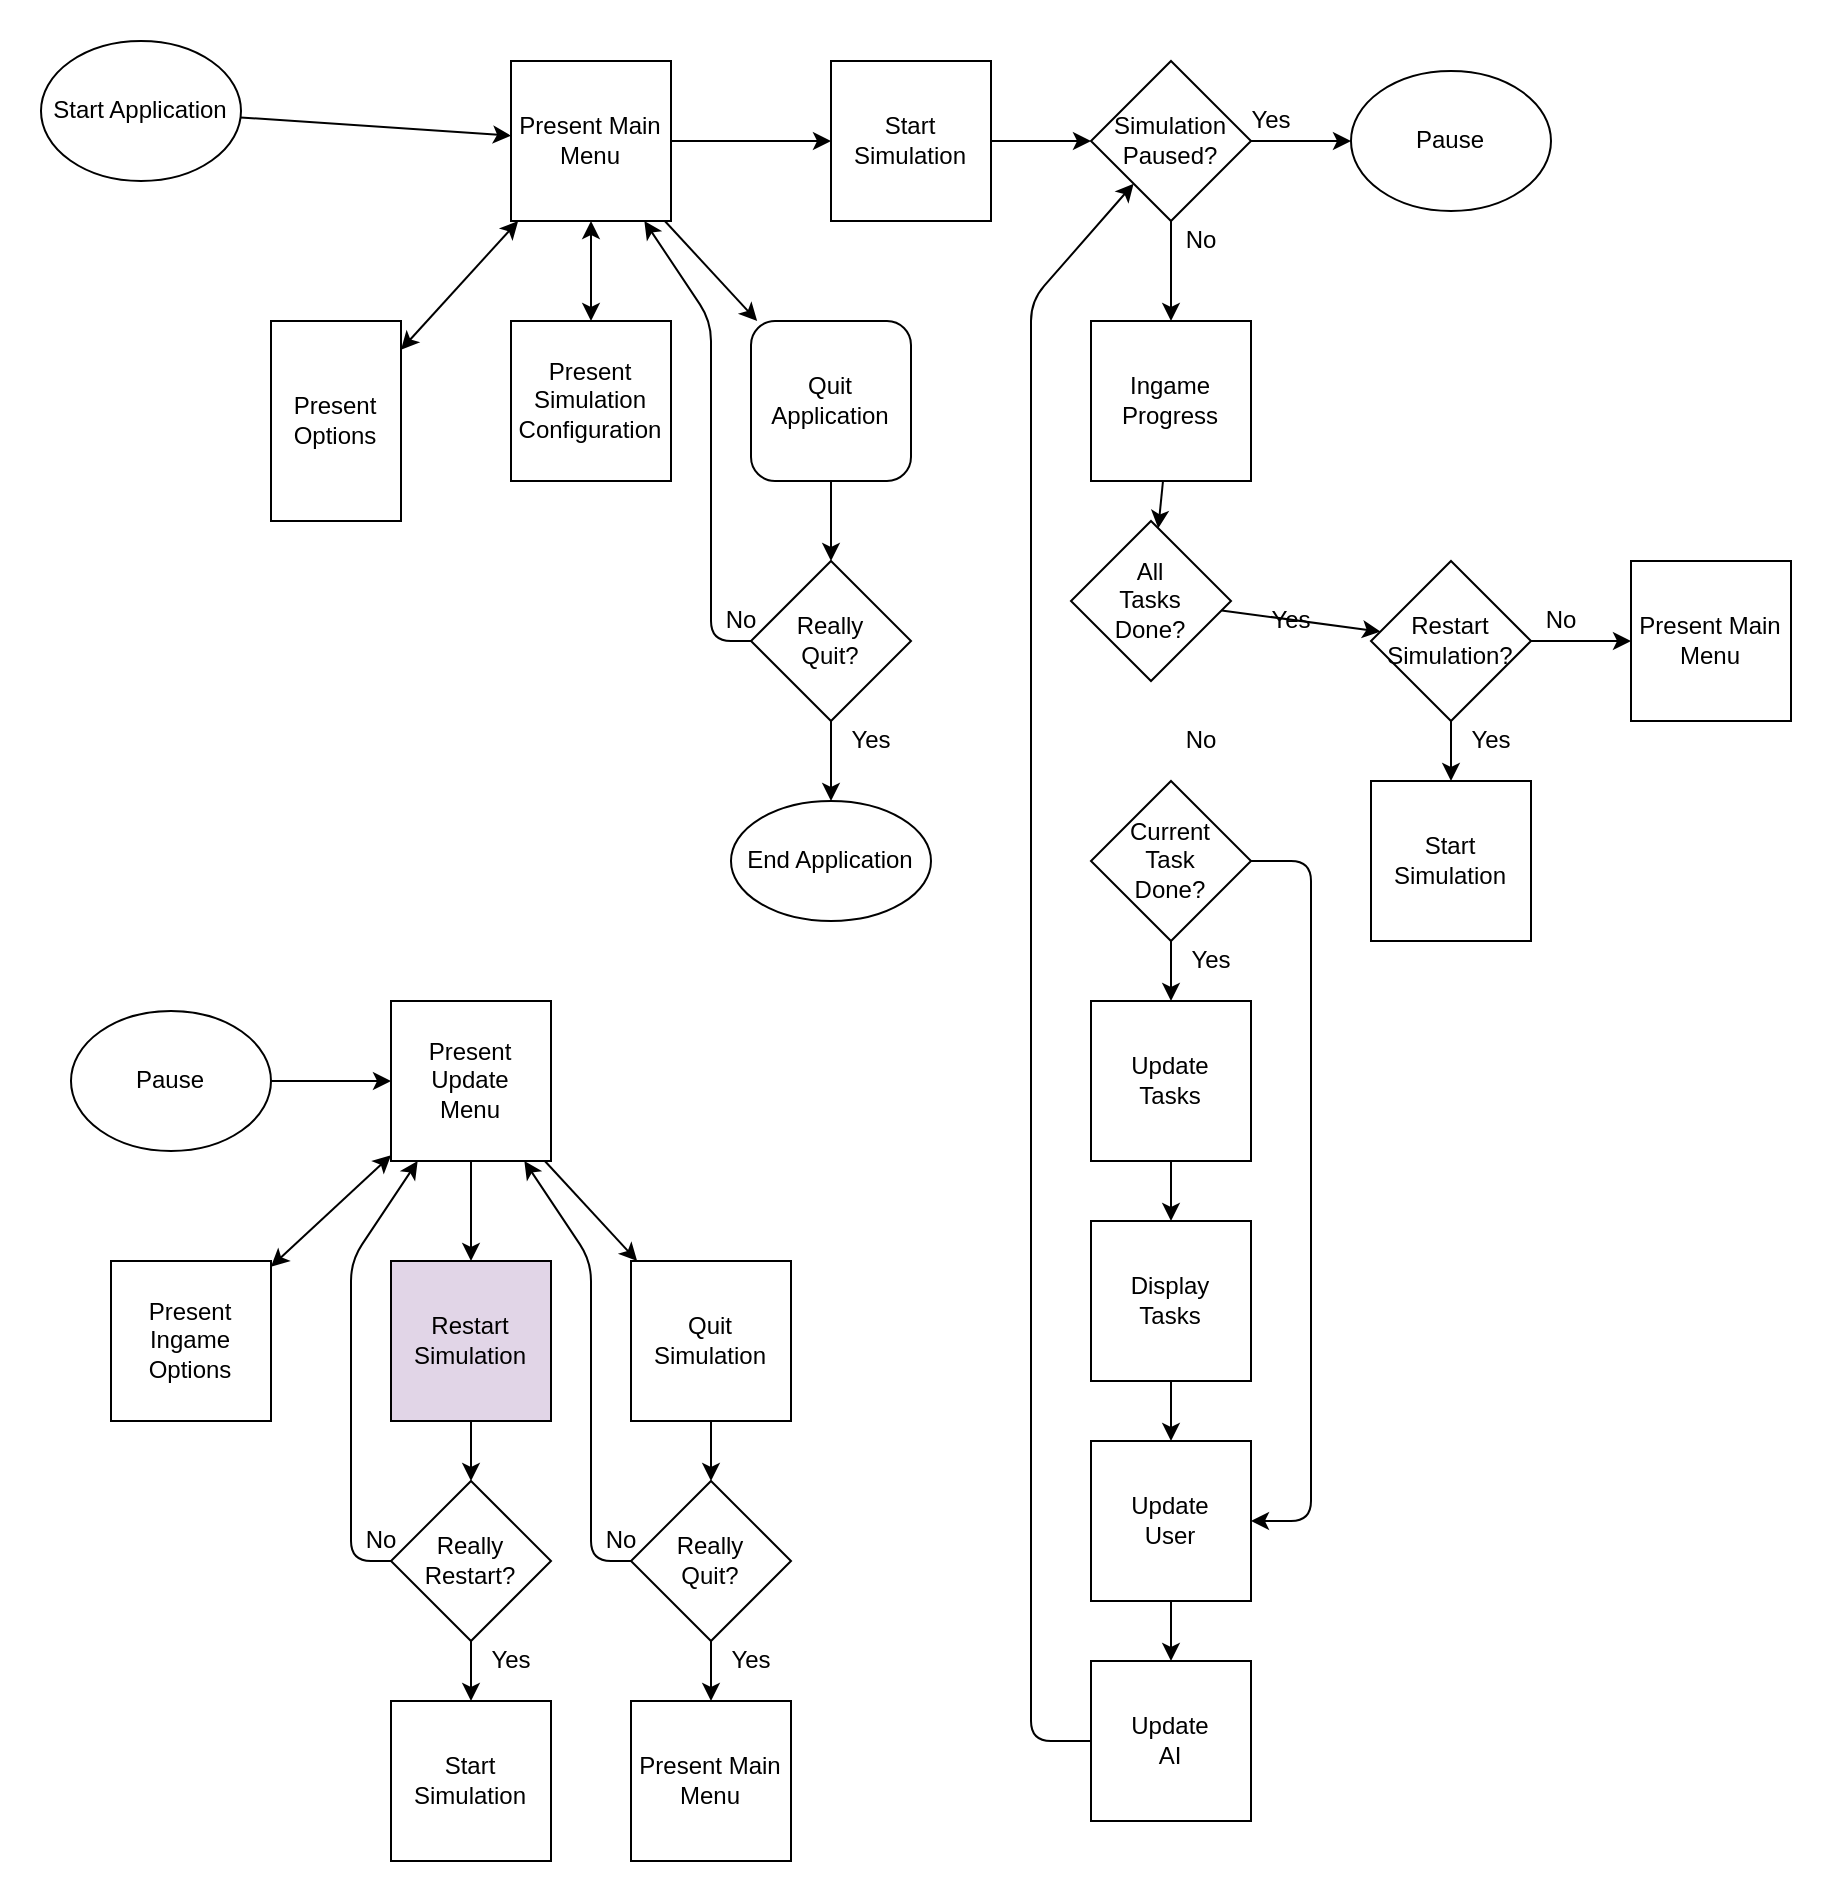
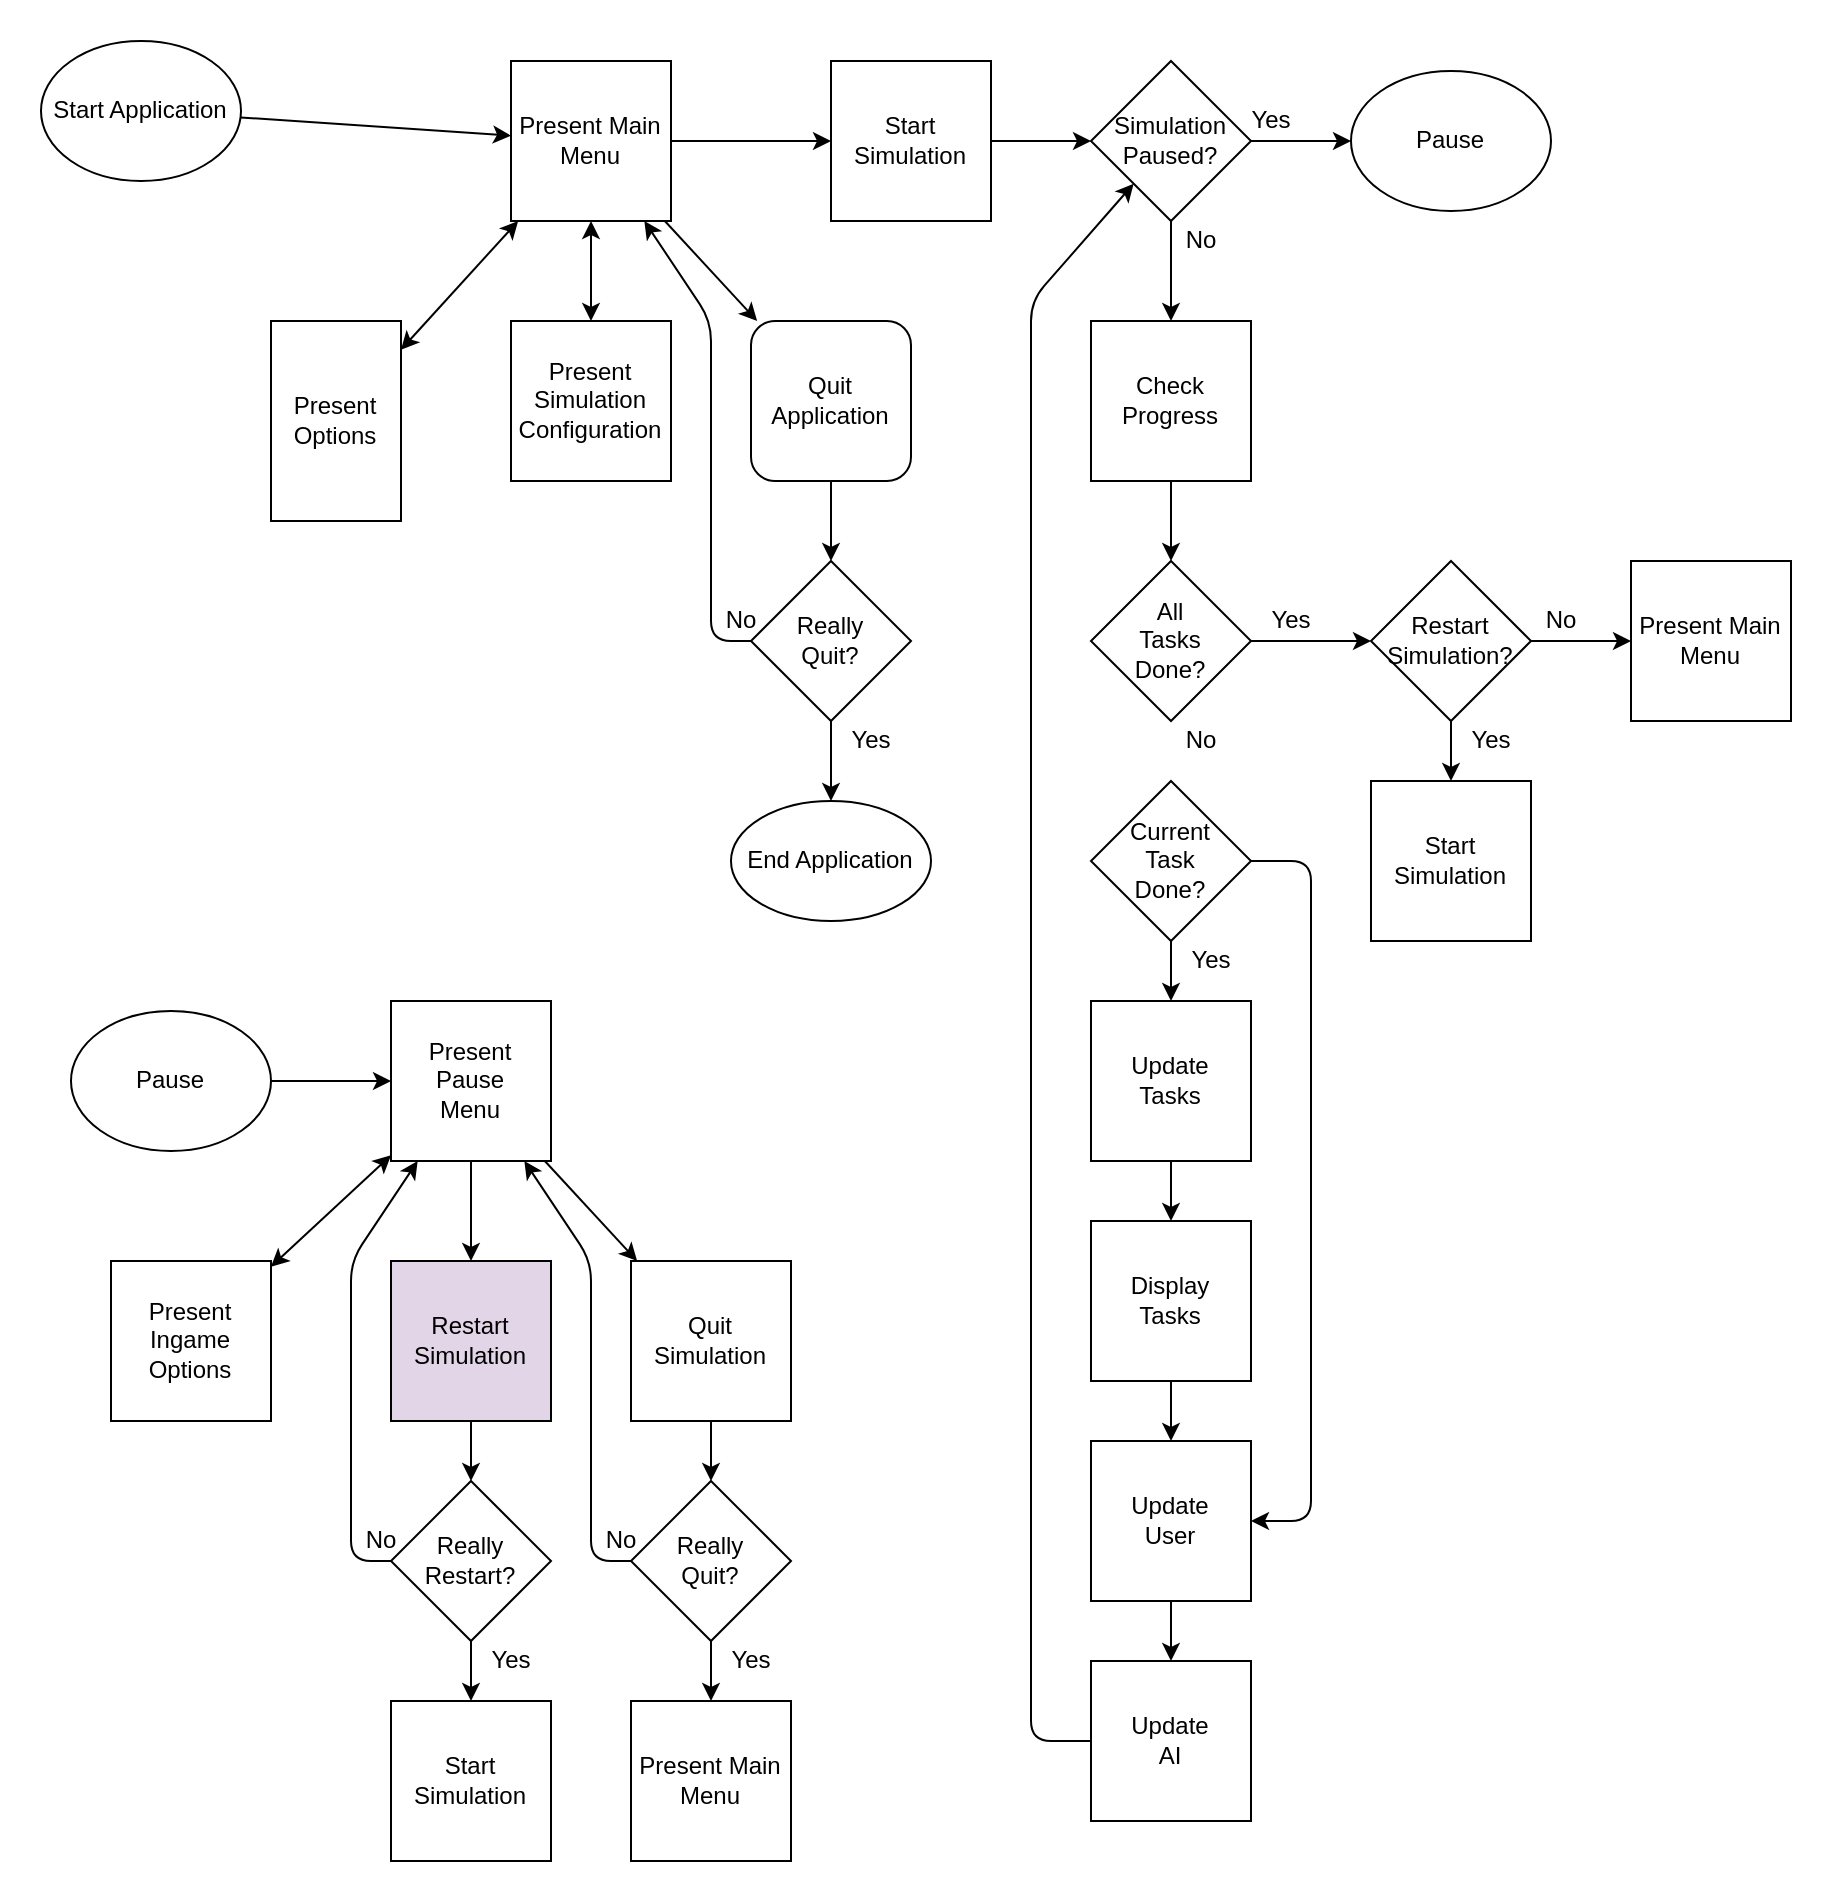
(1171, 401) -> (1171, 401)
(1151, 601) -> (1171, 641)
(471, 1081) -> (471, 1081)
